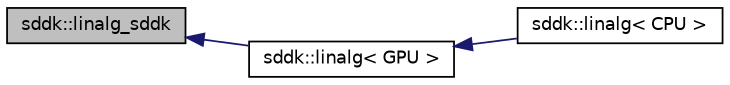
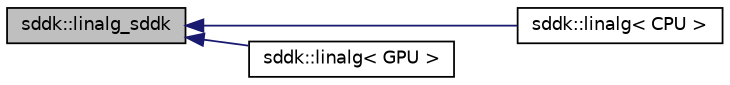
(495, 41) -> (360, 26)
